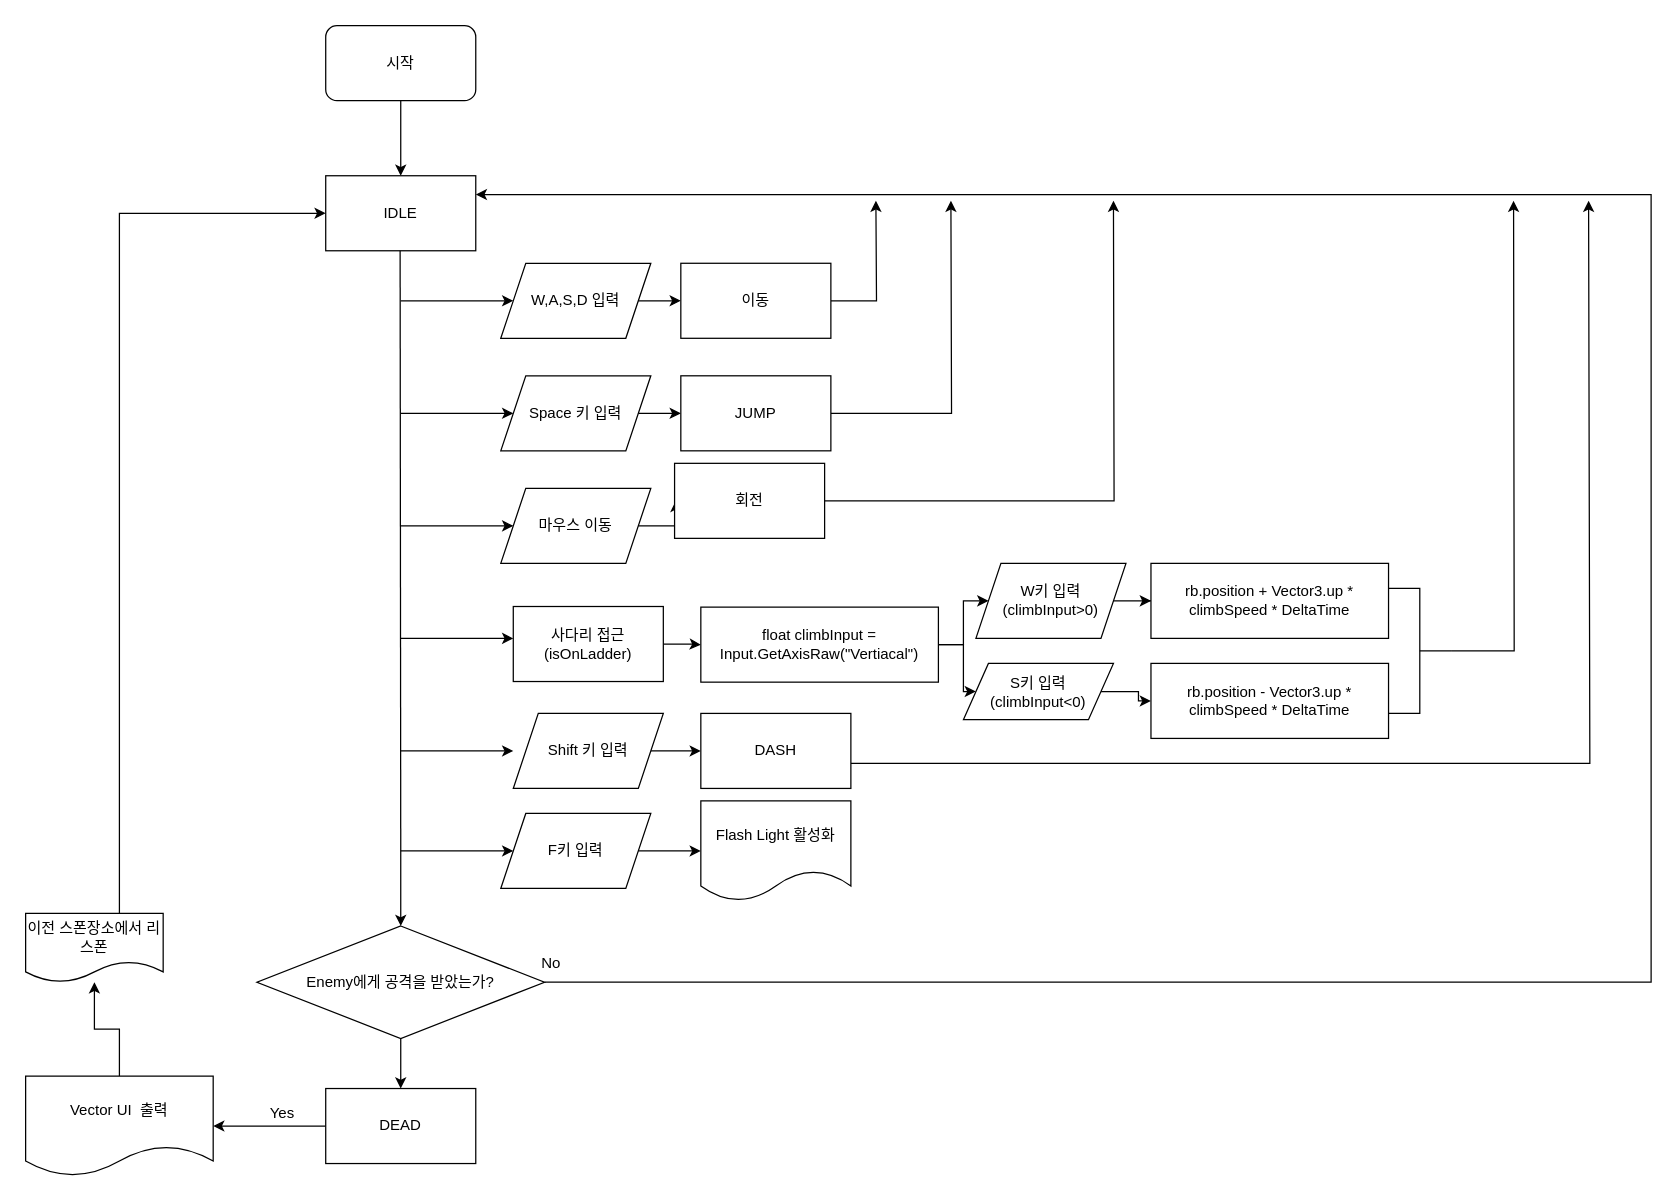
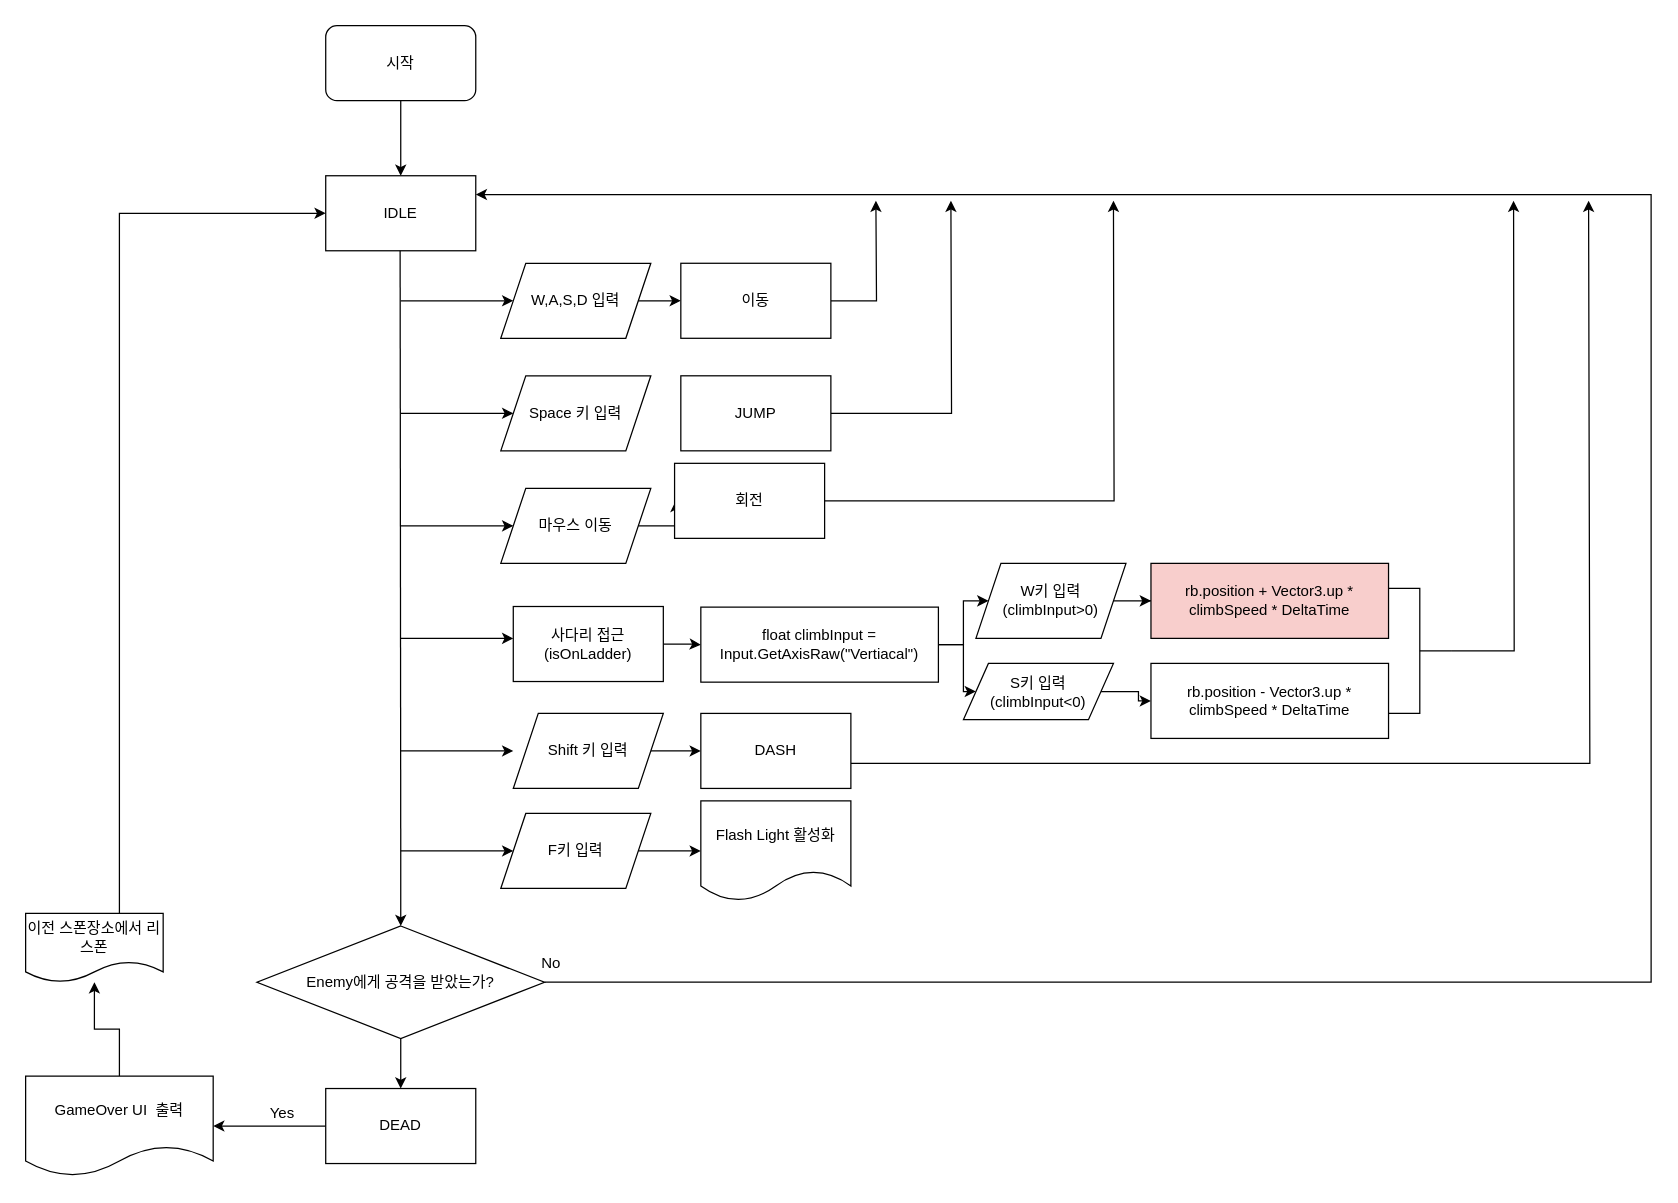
(676, 413) -> none
(1269, 601) -> (1269, 601)
(119, 1111) -> (119, 1111)
